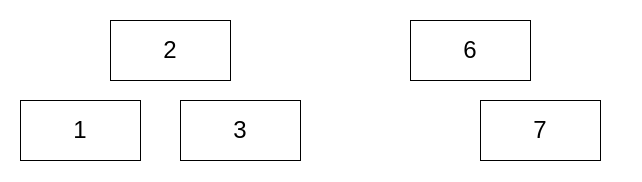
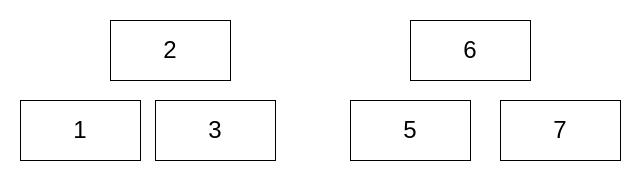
(241, 131) -> (216, 131)
none -> (411, 131)
(541, 131) -> (561, 131)
